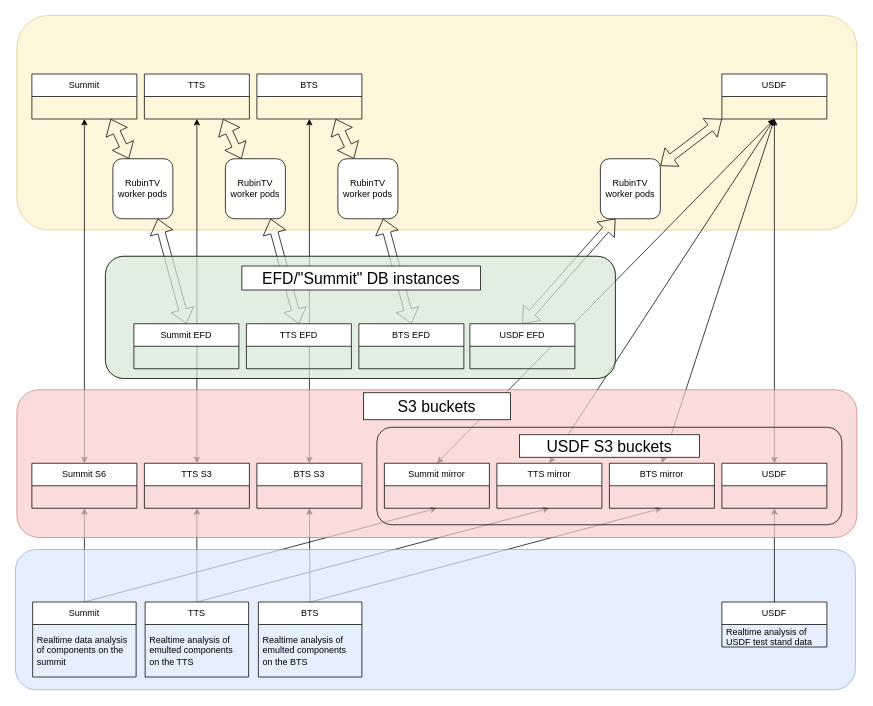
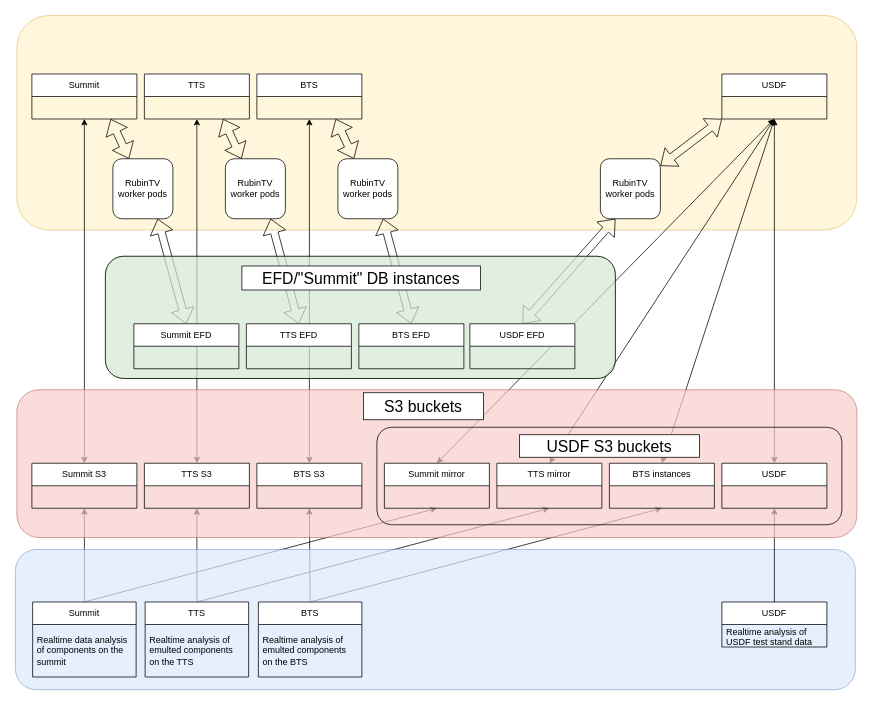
(437, 406) -> (423, 406)
(84, 474) -> (84, 474)
(662, 474) -> (662, 474)
